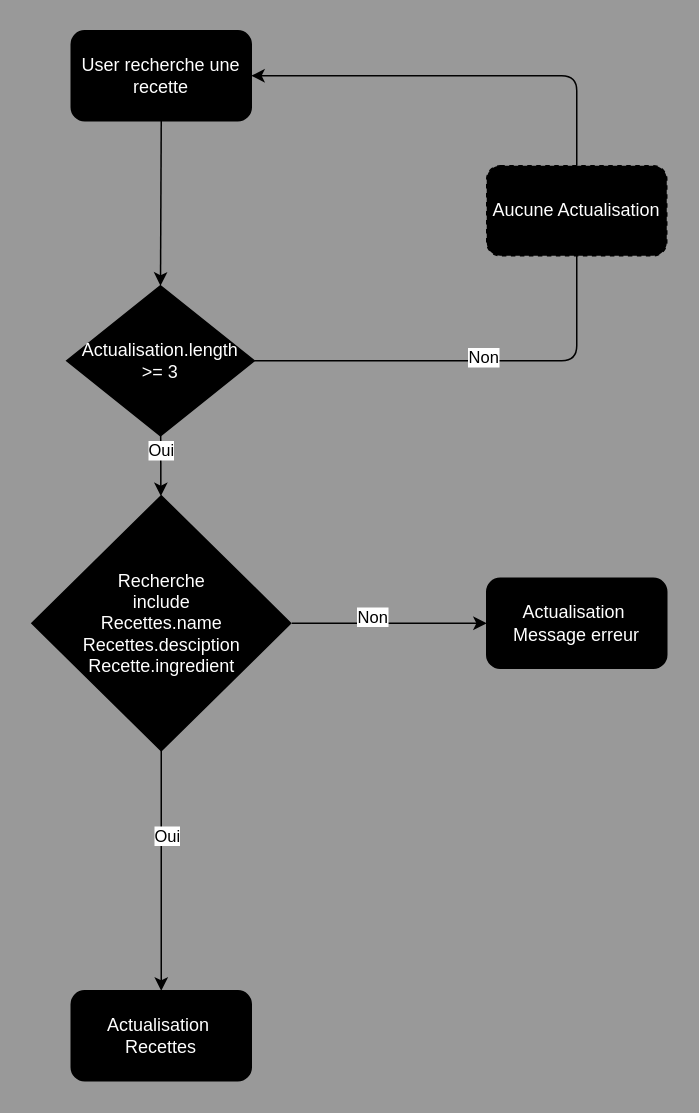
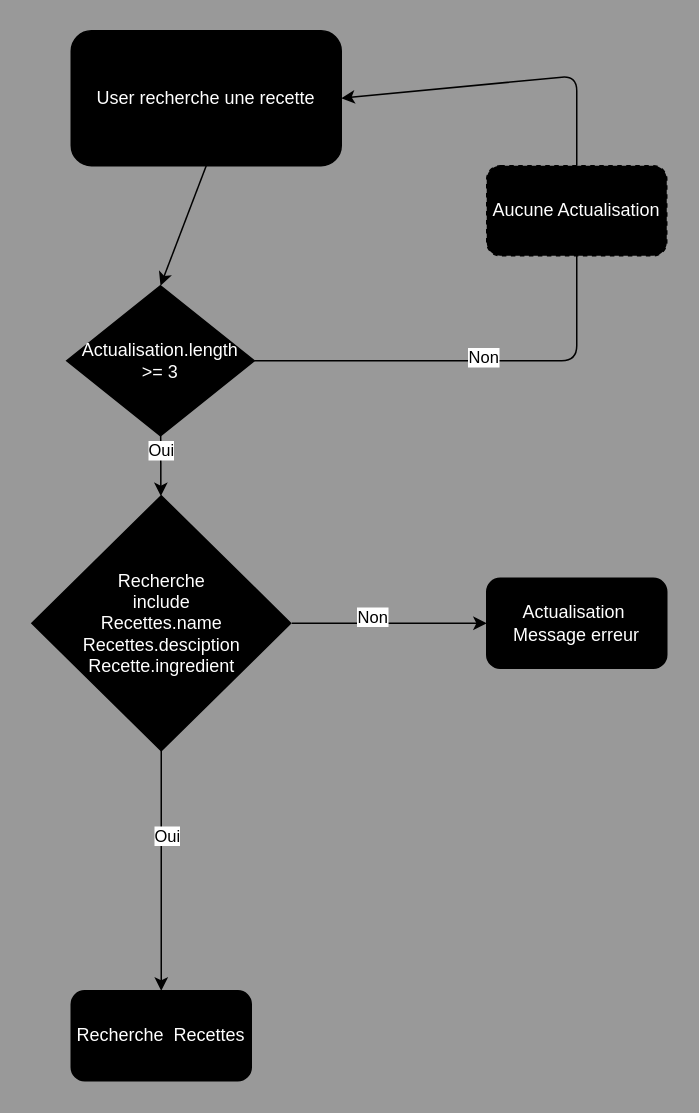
(161, 76) -> (206, 98)
(161, 1036) -> (161, 1036)
